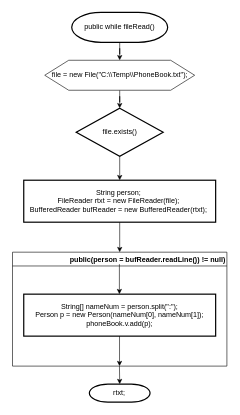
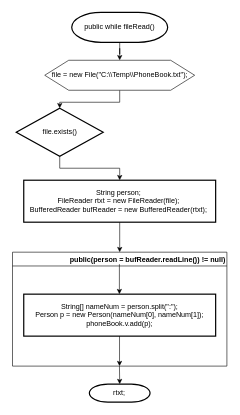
(120, 132) -> (60, 132)
